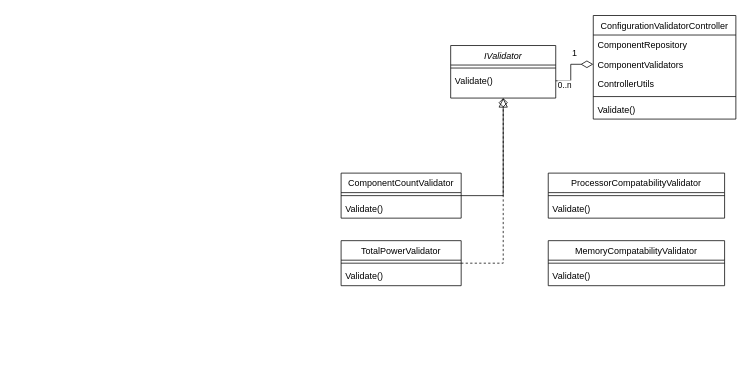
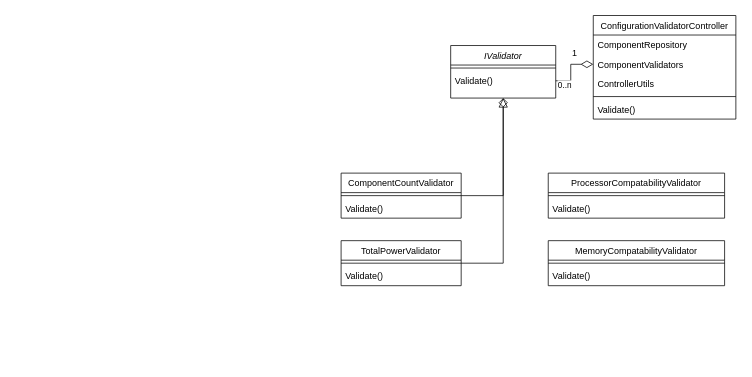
(503, 251) -> (503, 251)
